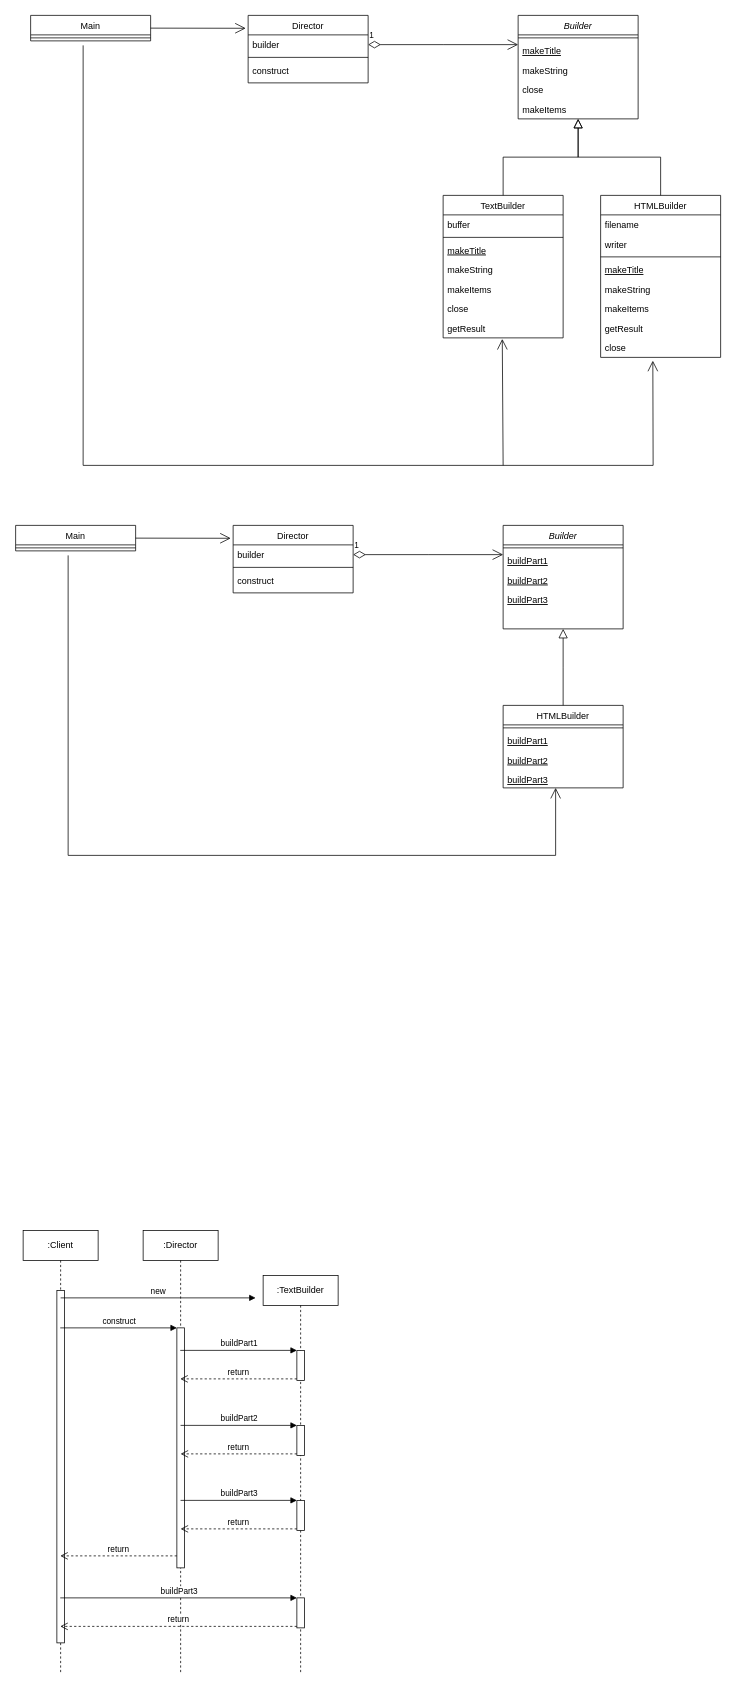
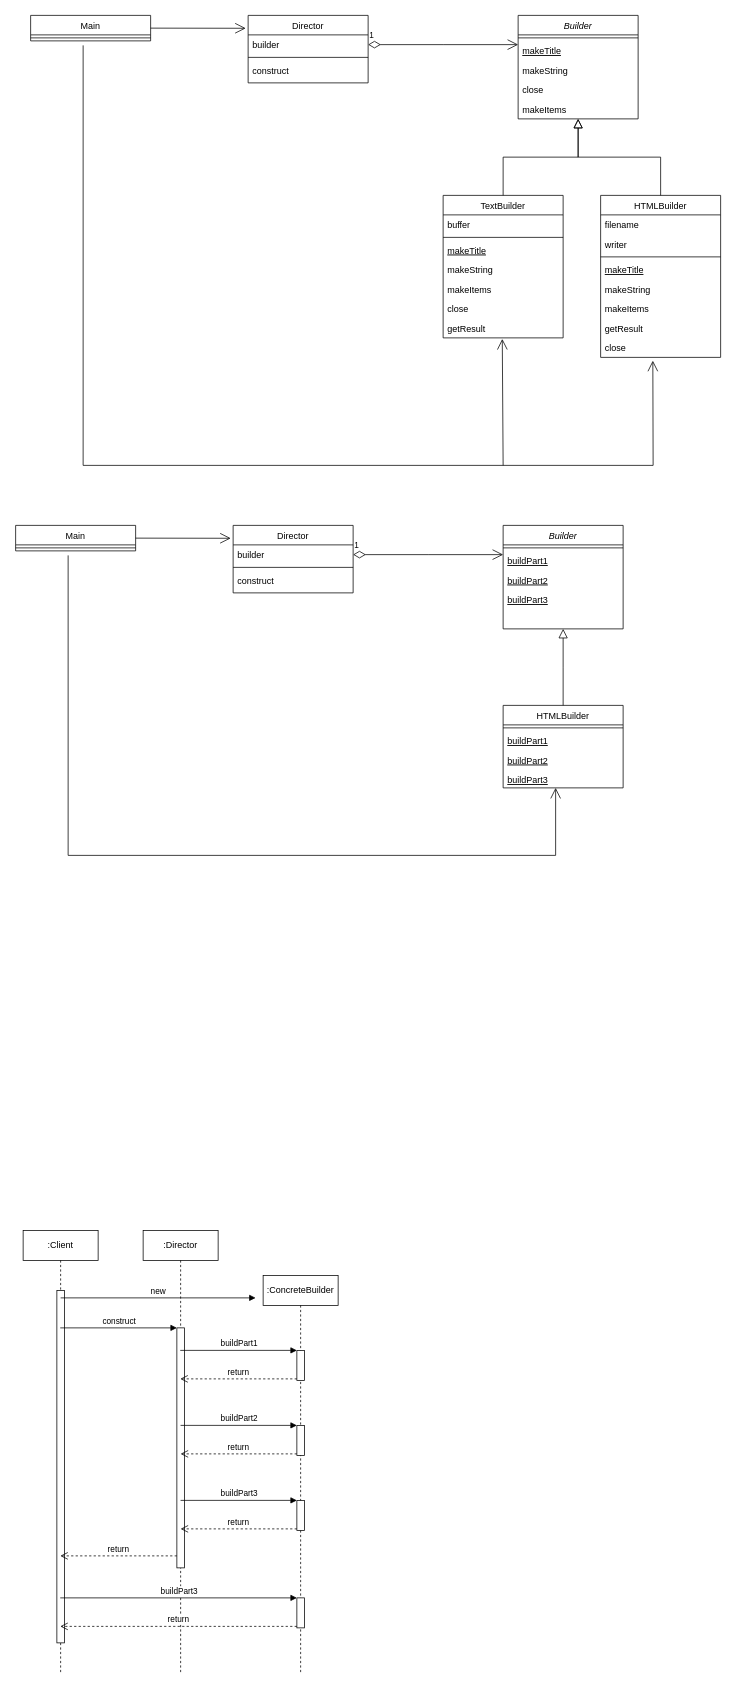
(300, 1290) -> (300, 1290)
